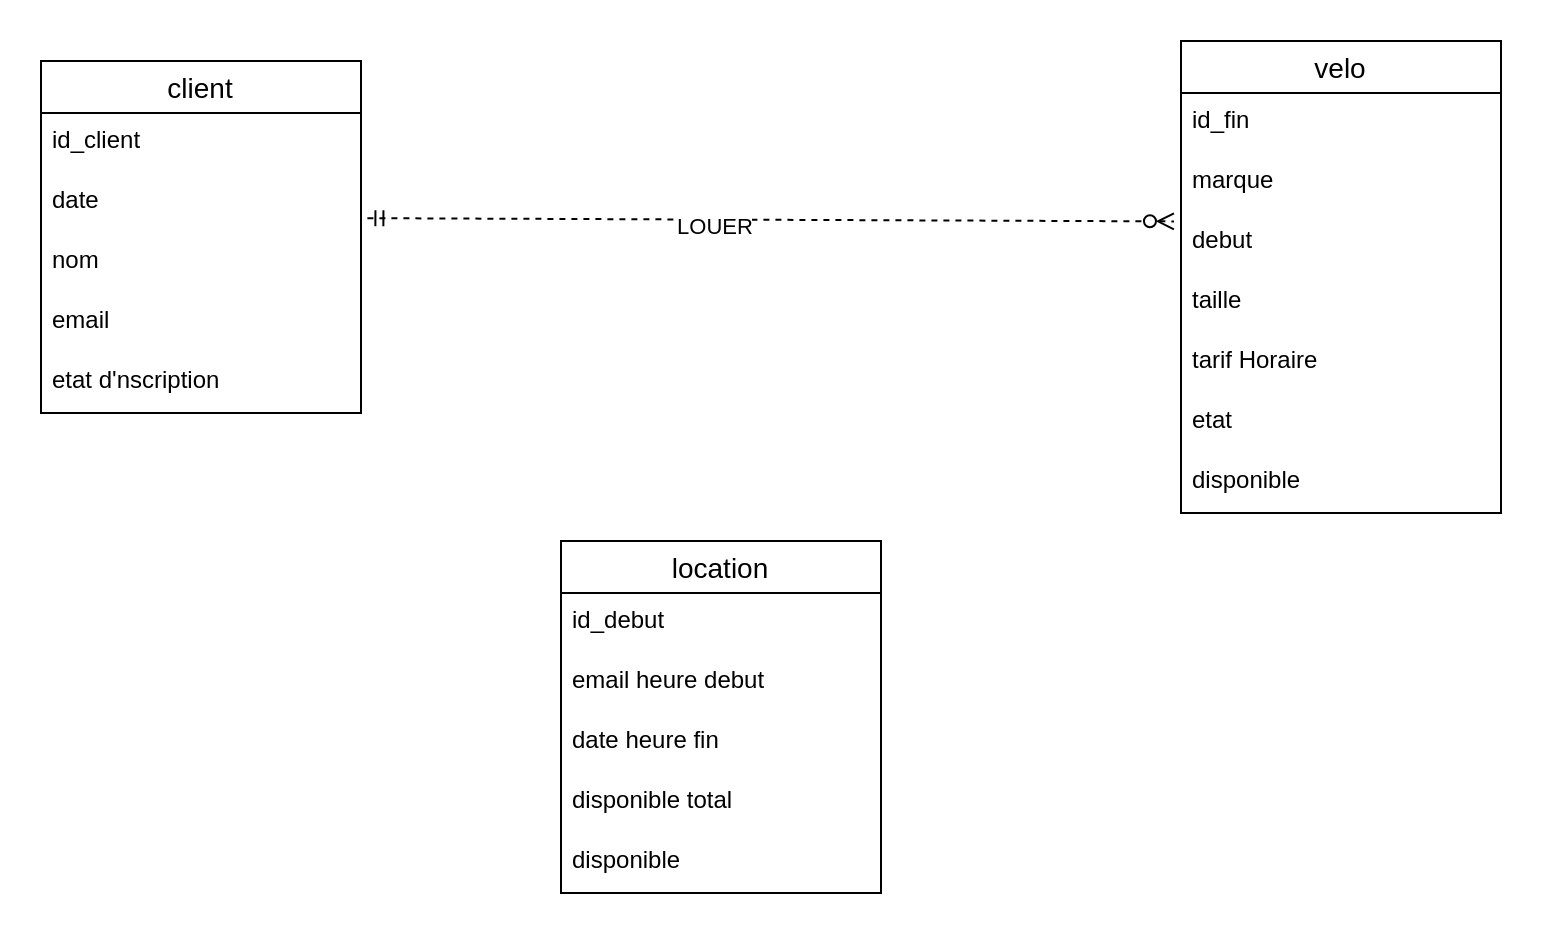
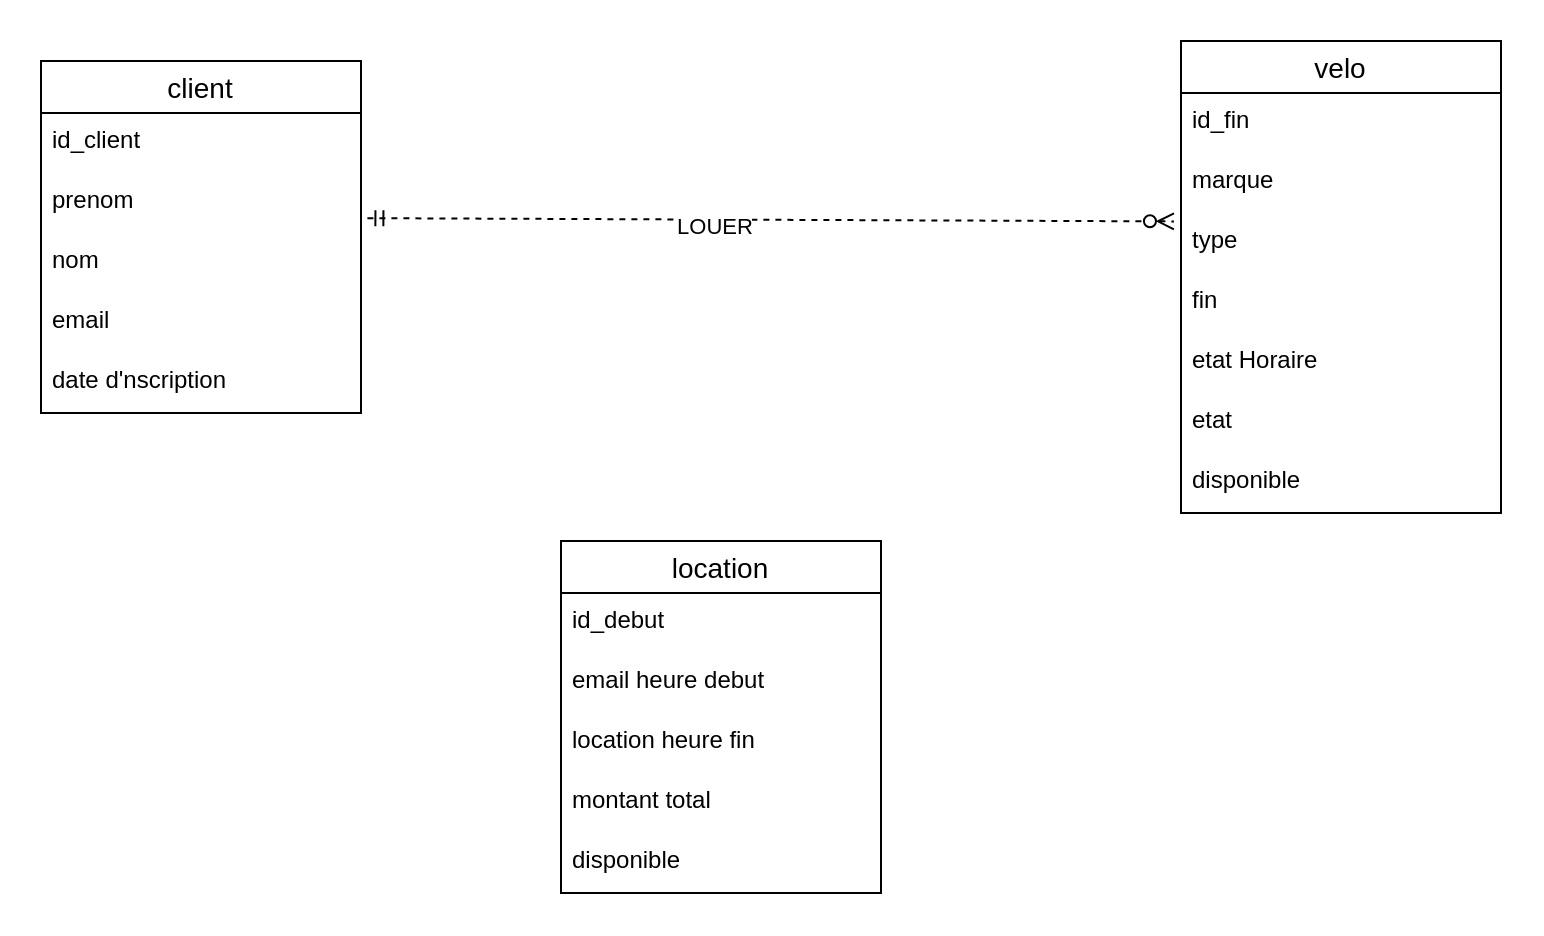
(80, 201) -> (93, 201)
(1227, 241) -> (1220, 241)
(1224, 301) -> (1210, 301)
(1271, 361) -> (1267, 361)
(155, 381) -> (155, 381)
(658, 741) -> (678, 741)
(665, 801) -> (654, 801)
